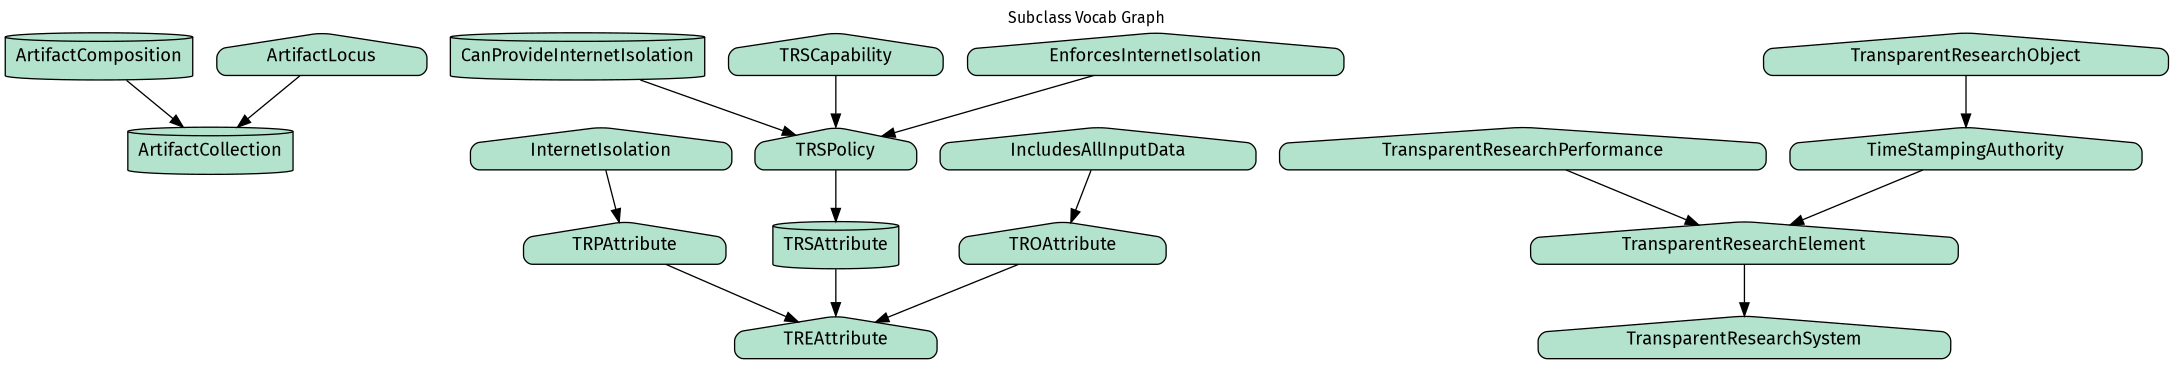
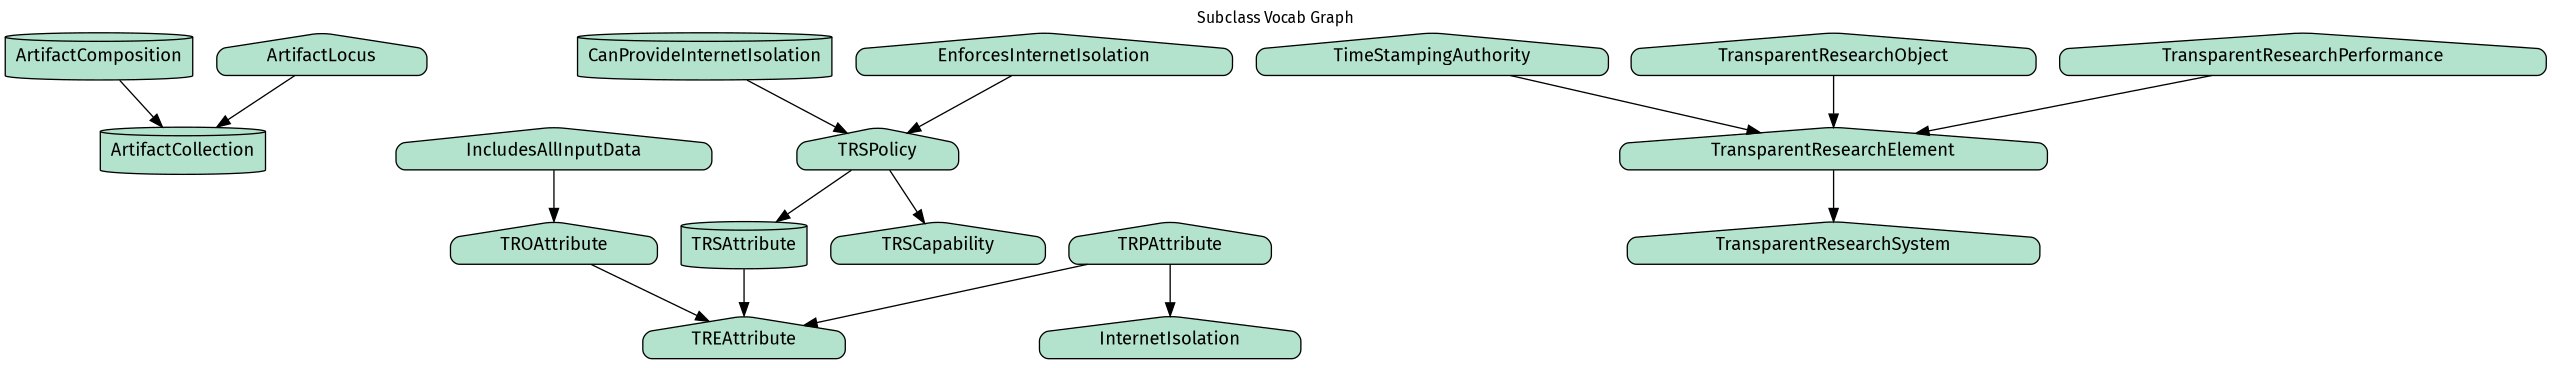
(836, 95) -> (903, 191)
(1966, 95) -> (1834, 95)
(611, 190) -> (1170, 284)
